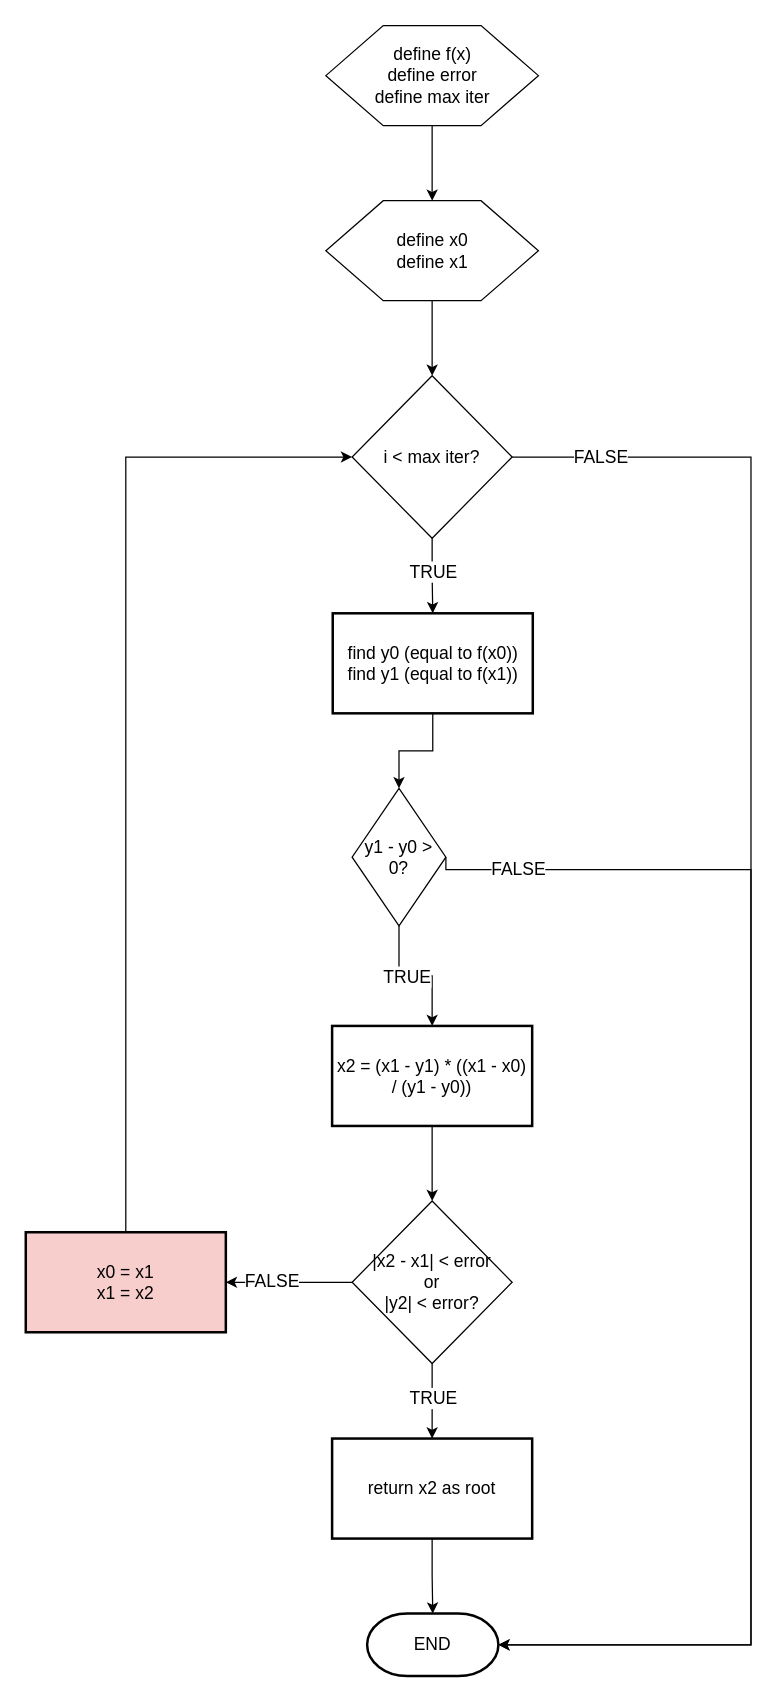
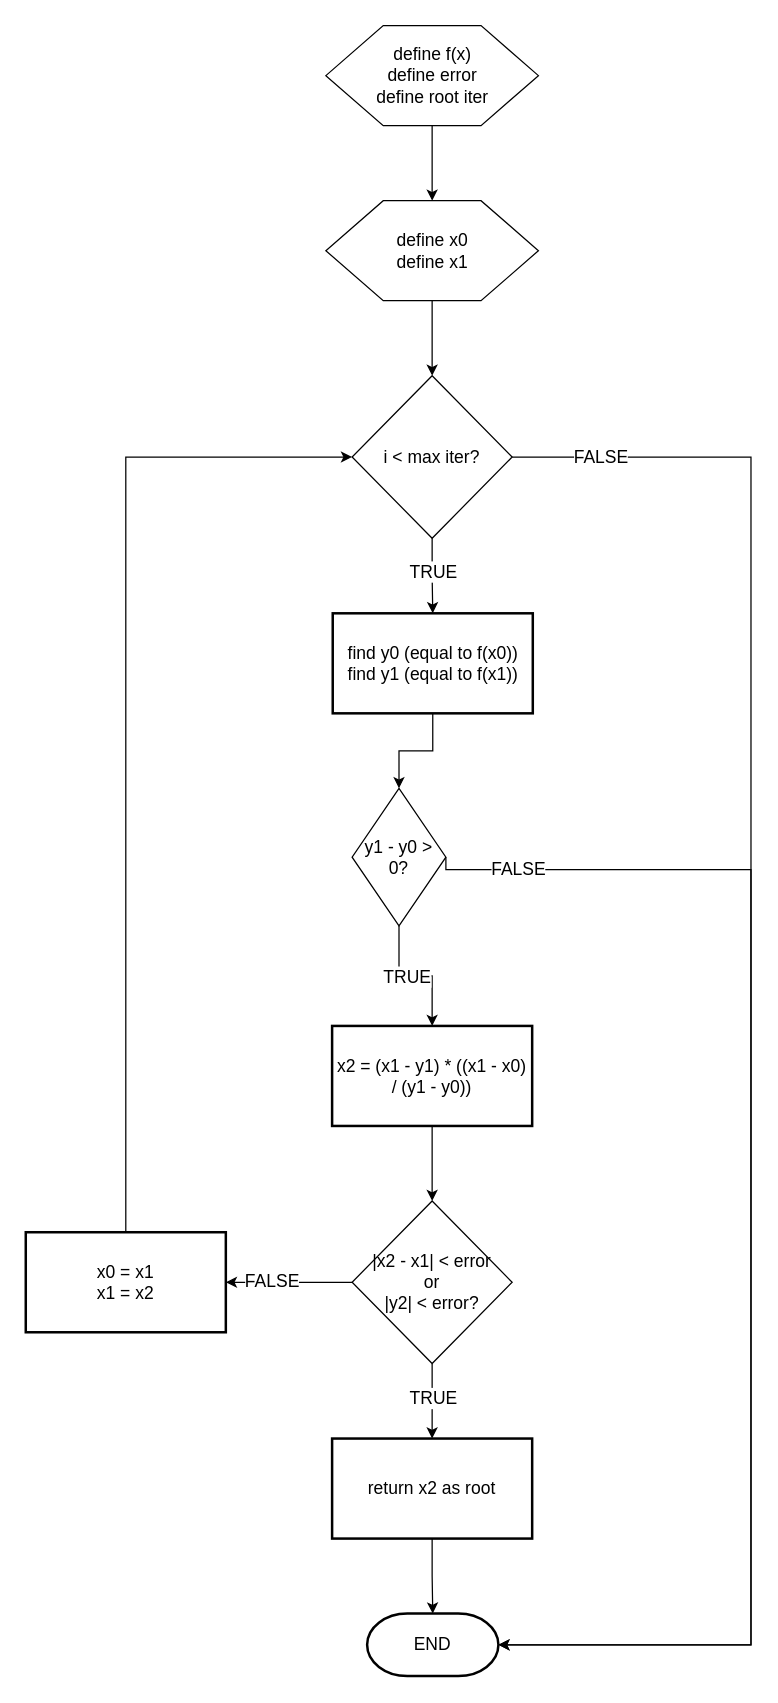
(433, 76) -> (433, 76)
(126, 1282) -> (126, 1282)
